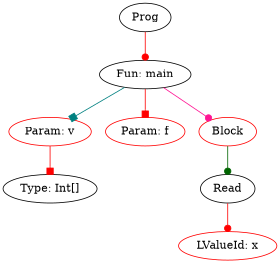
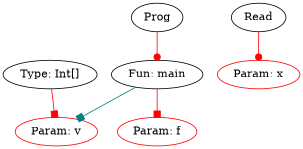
(228, 132) -> none
(50, 156) -> (53, 99)
(228, 246) -> (259, 75)
